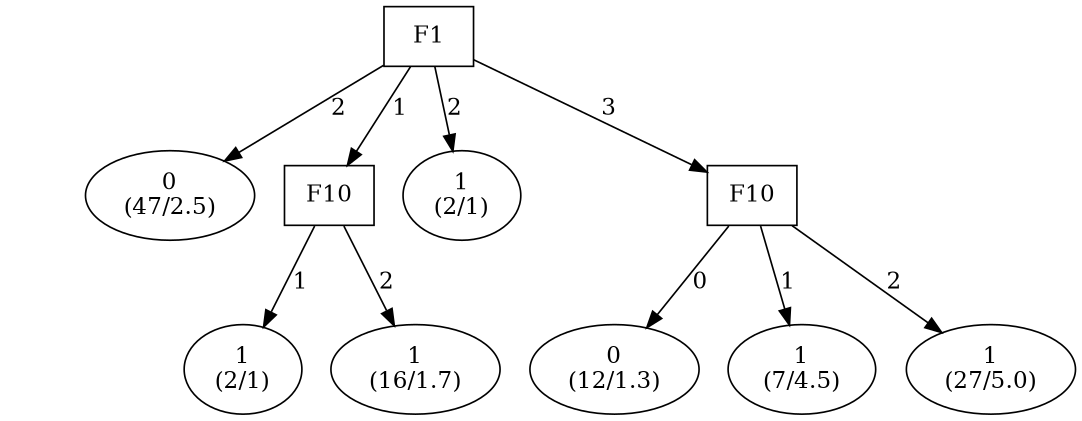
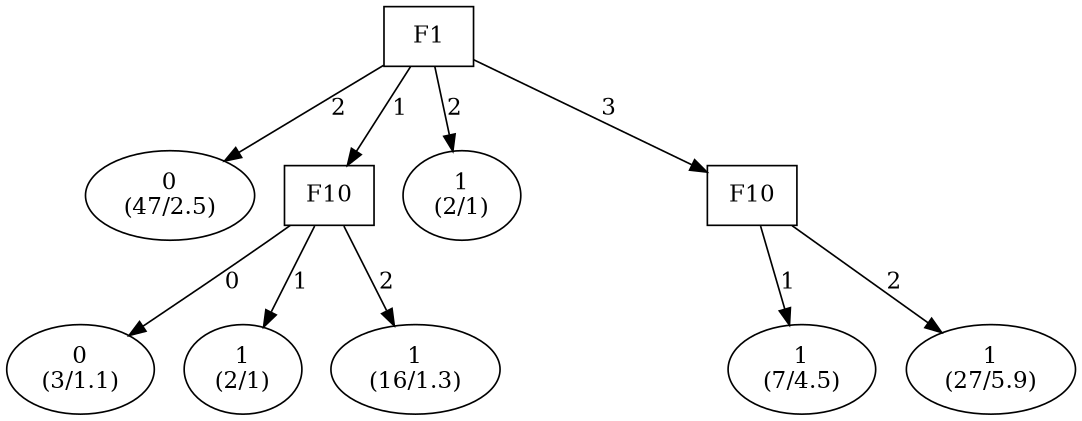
none -> (81, 369)
(415, 369) -> (415, 369)
(614, 369) -> none
(991, 369) -> (991, 369)
